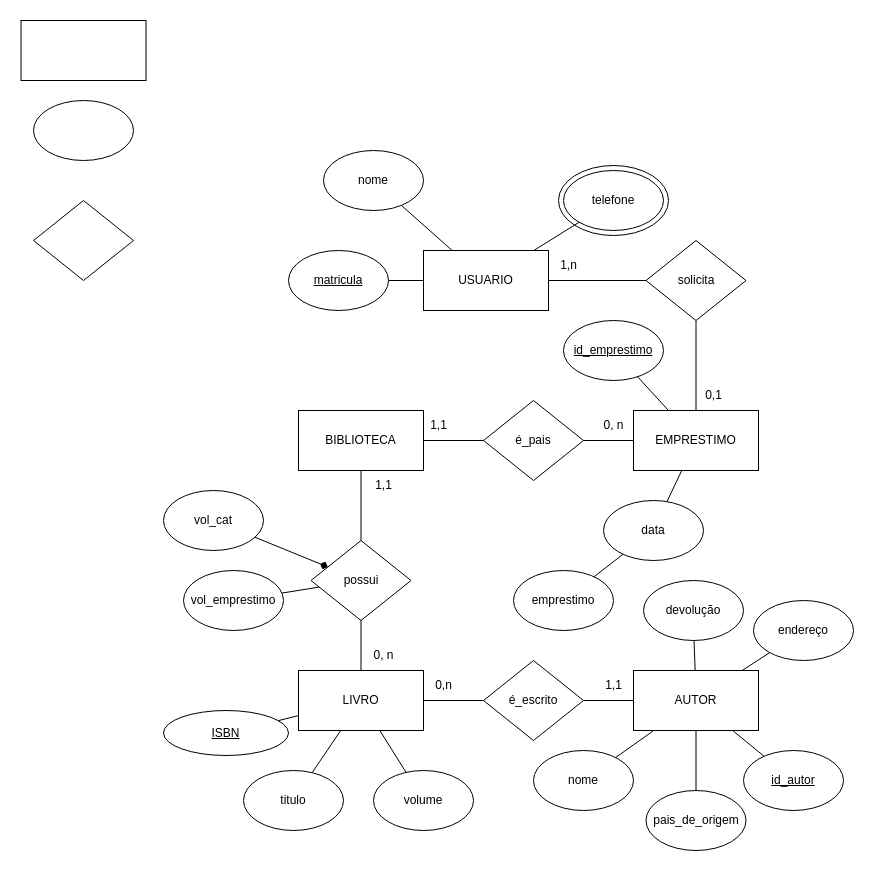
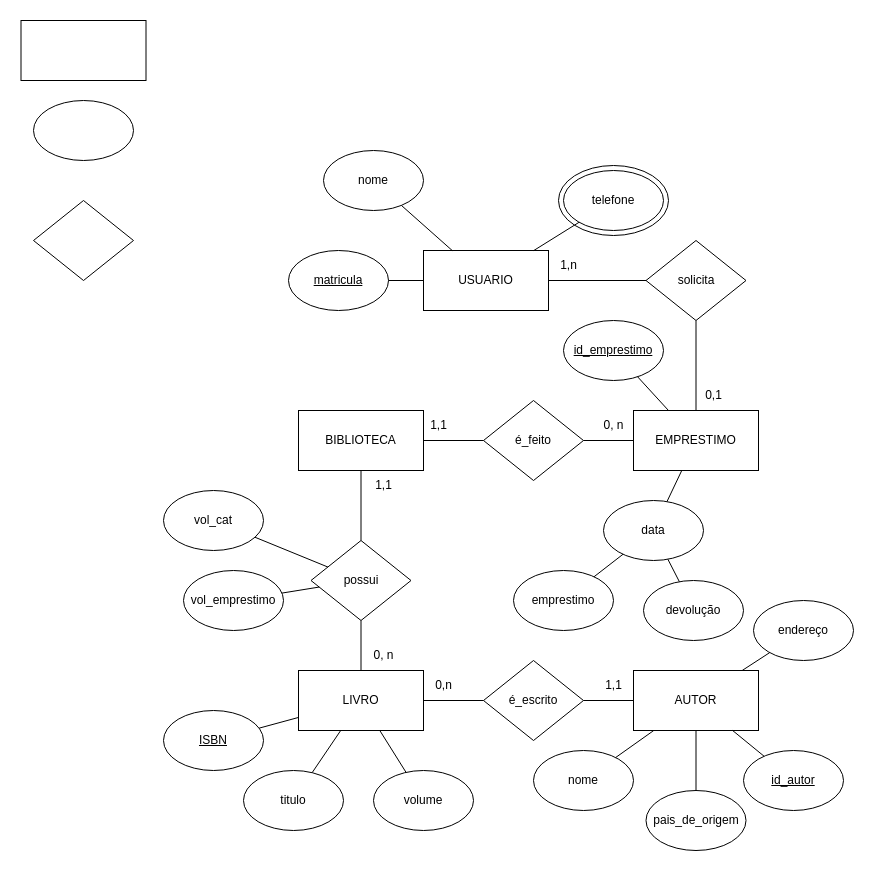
(534, 441) -> (534, 441)
(320, 564) -> (323, 565)
(695, 656) -> (674, 571)
(226, 733) -> (214, 741)
